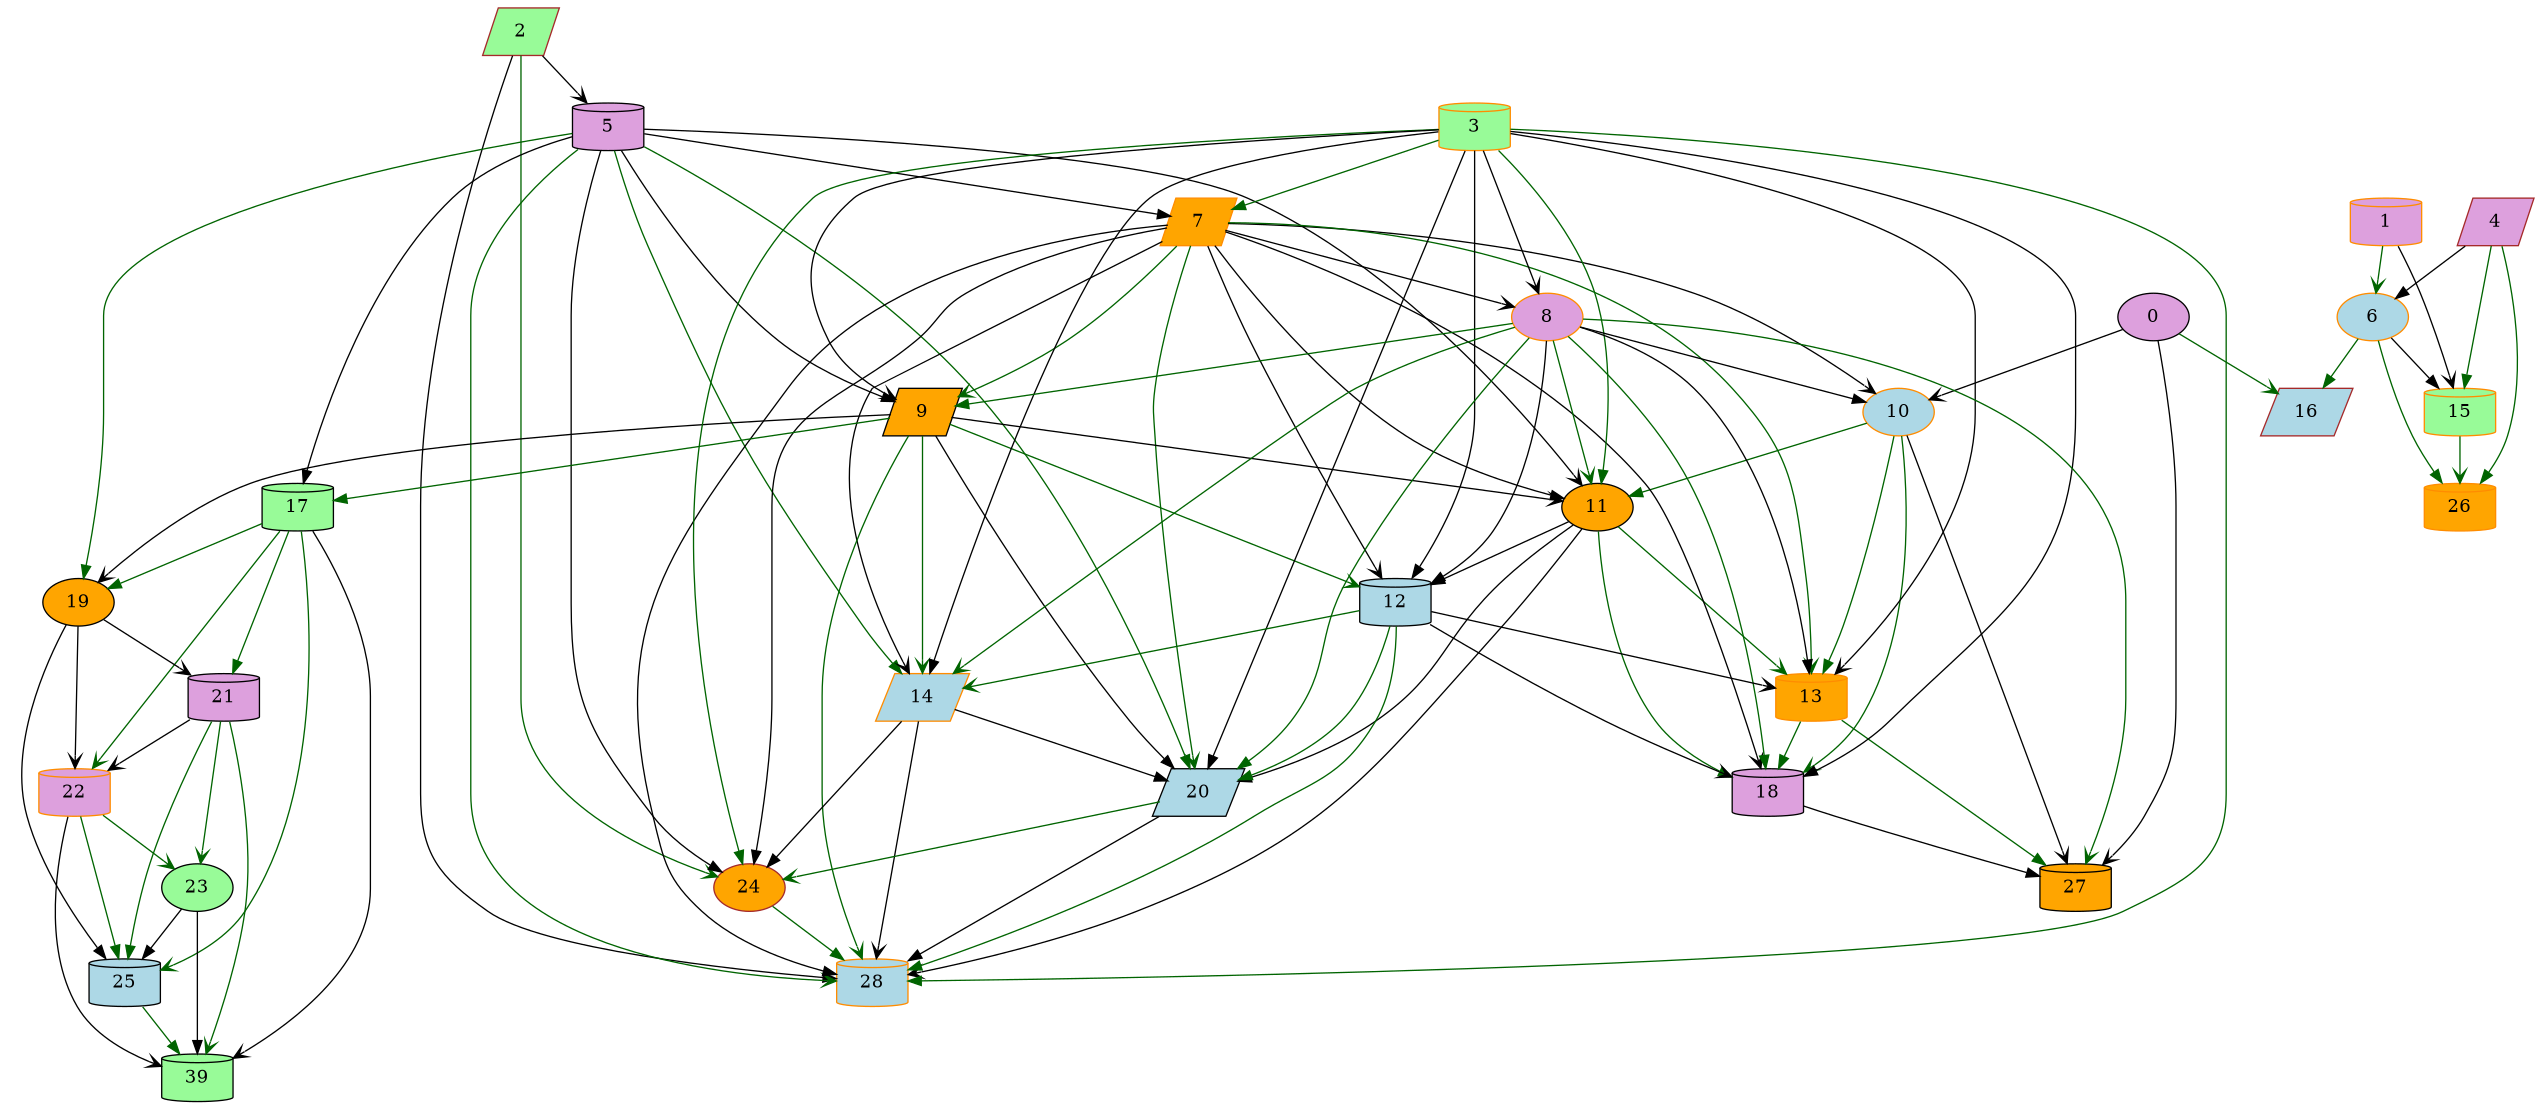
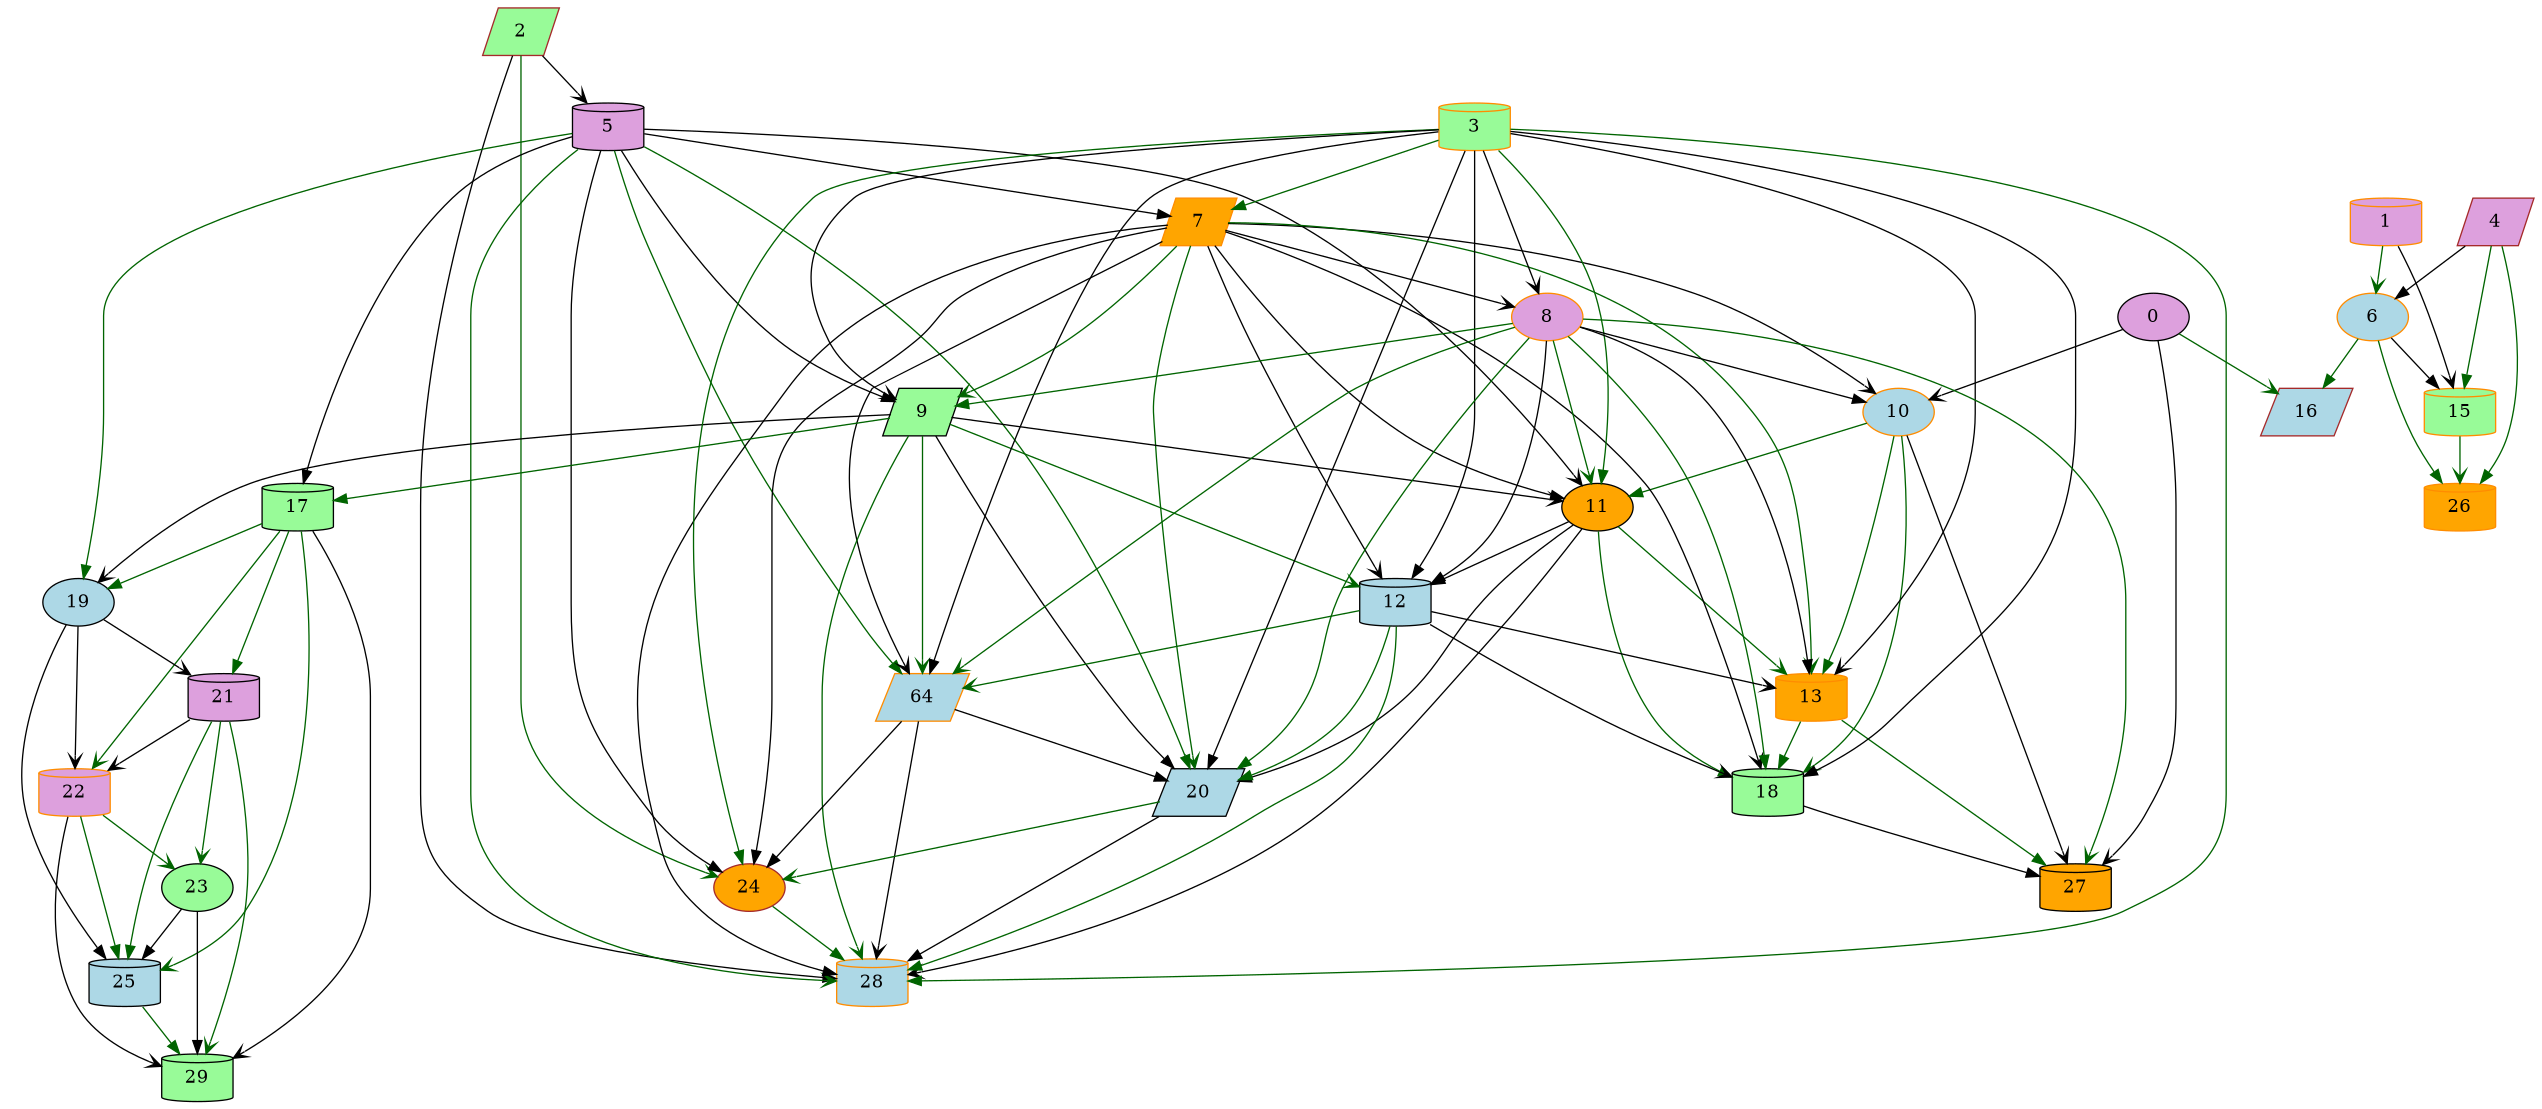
(923, 412) -> (923, 412)
(78, 602) -> (78, 602)
(923, 697) -> (923, 697)
(1768, 792) -> (1768, 792)
(197, 1078) -> (197, 1078)
